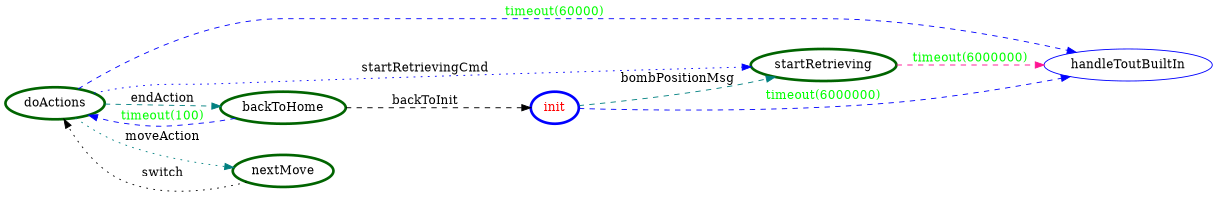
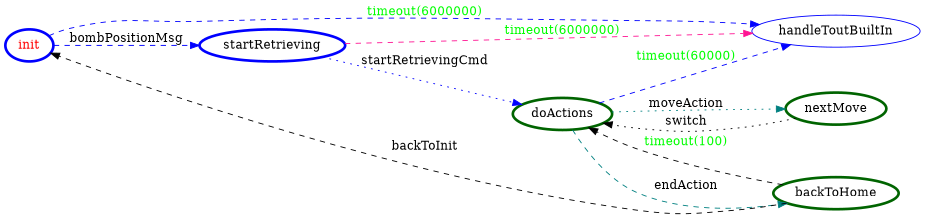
(824, 65) -> (272, 45)
(418, 77) -> (418, 80)
(673, 95) -> (122, 45)
(166, 126) -> (688, 164)
